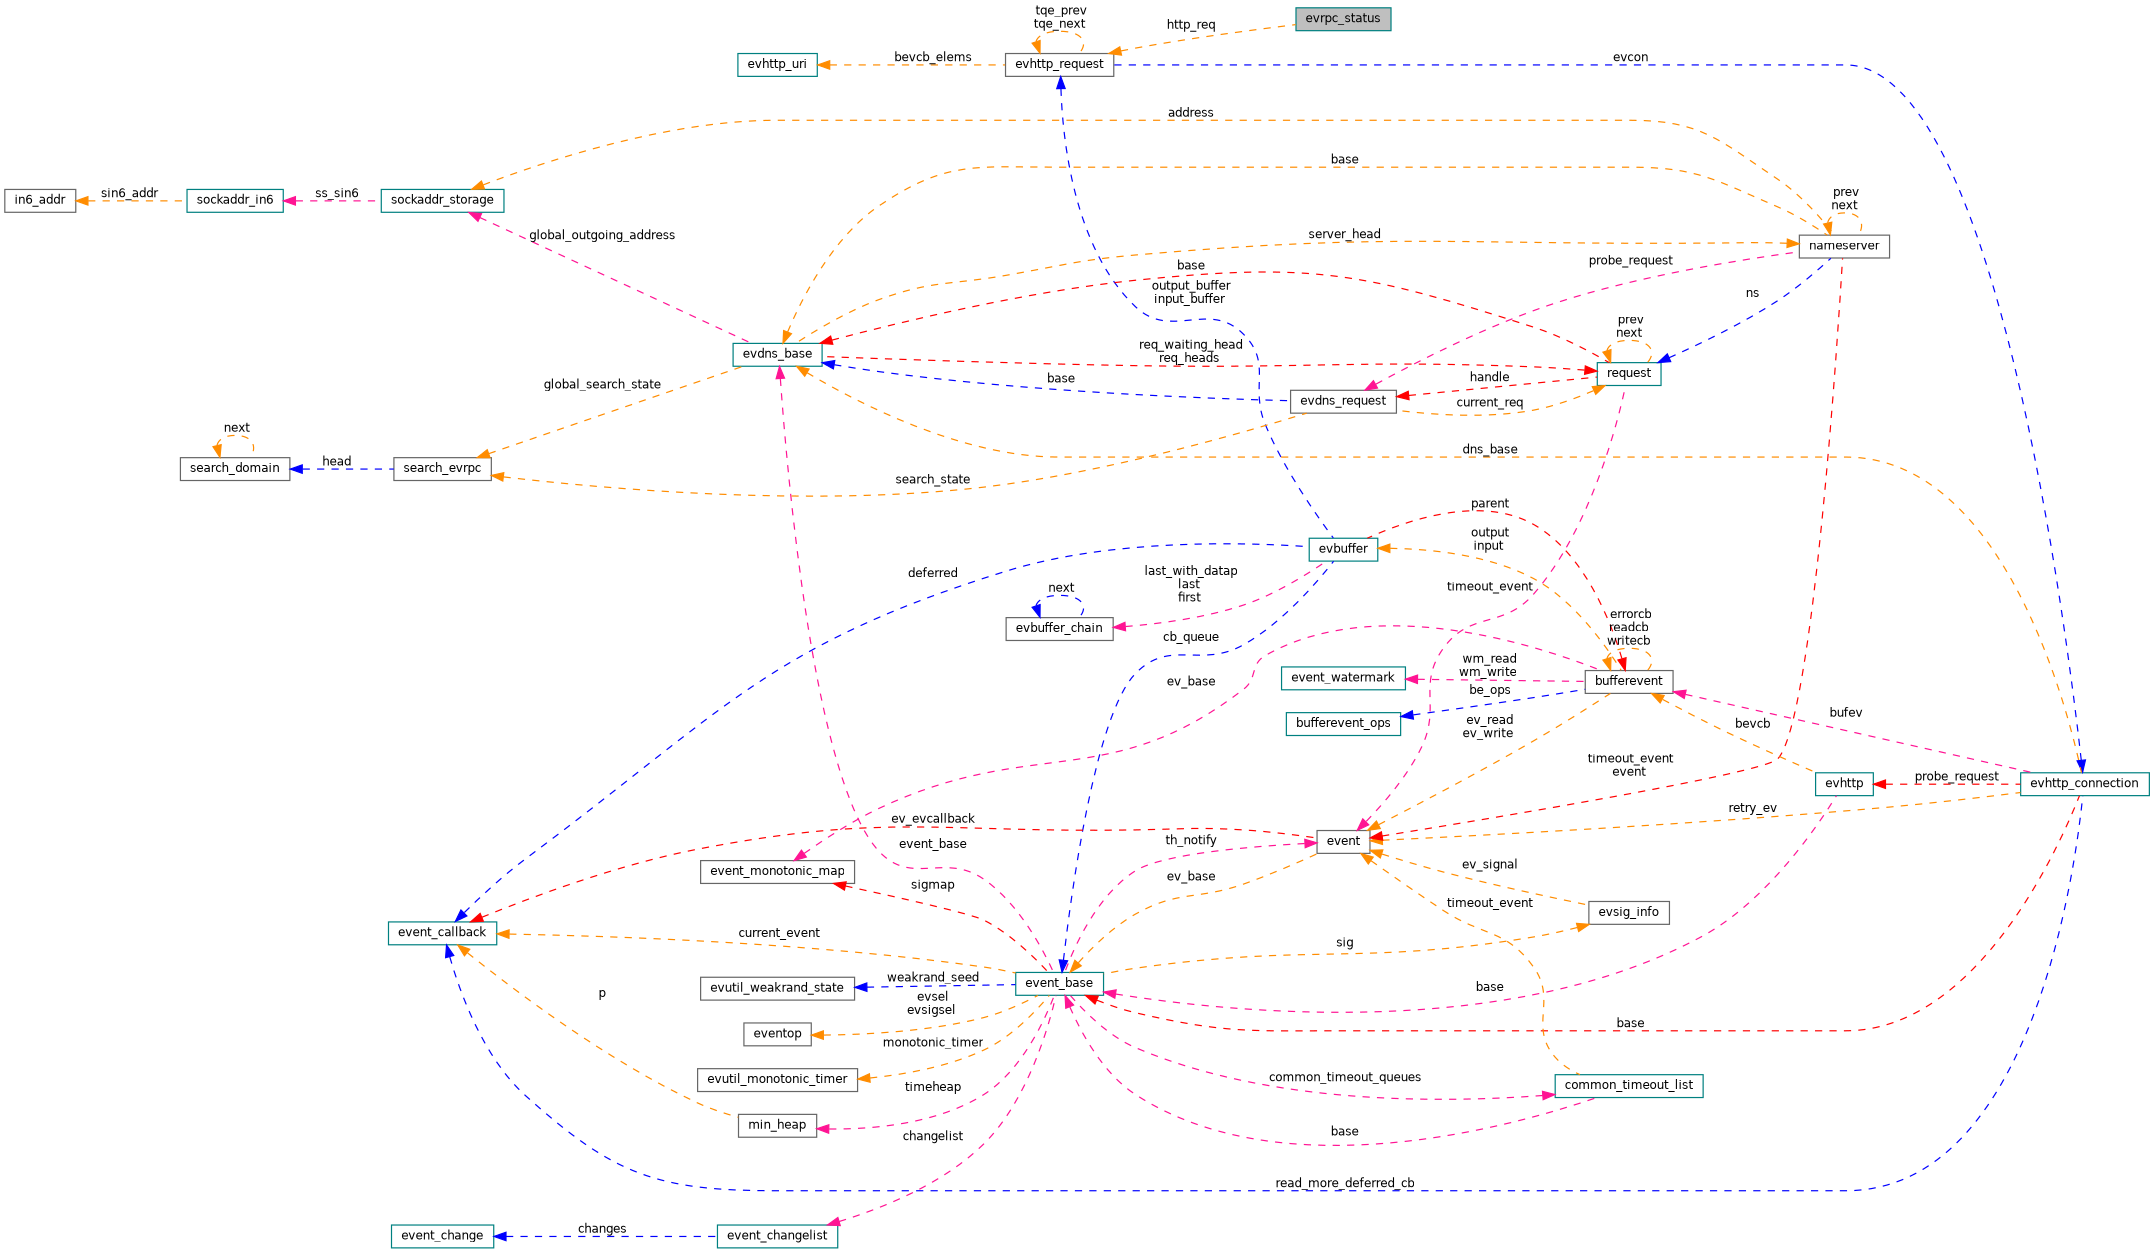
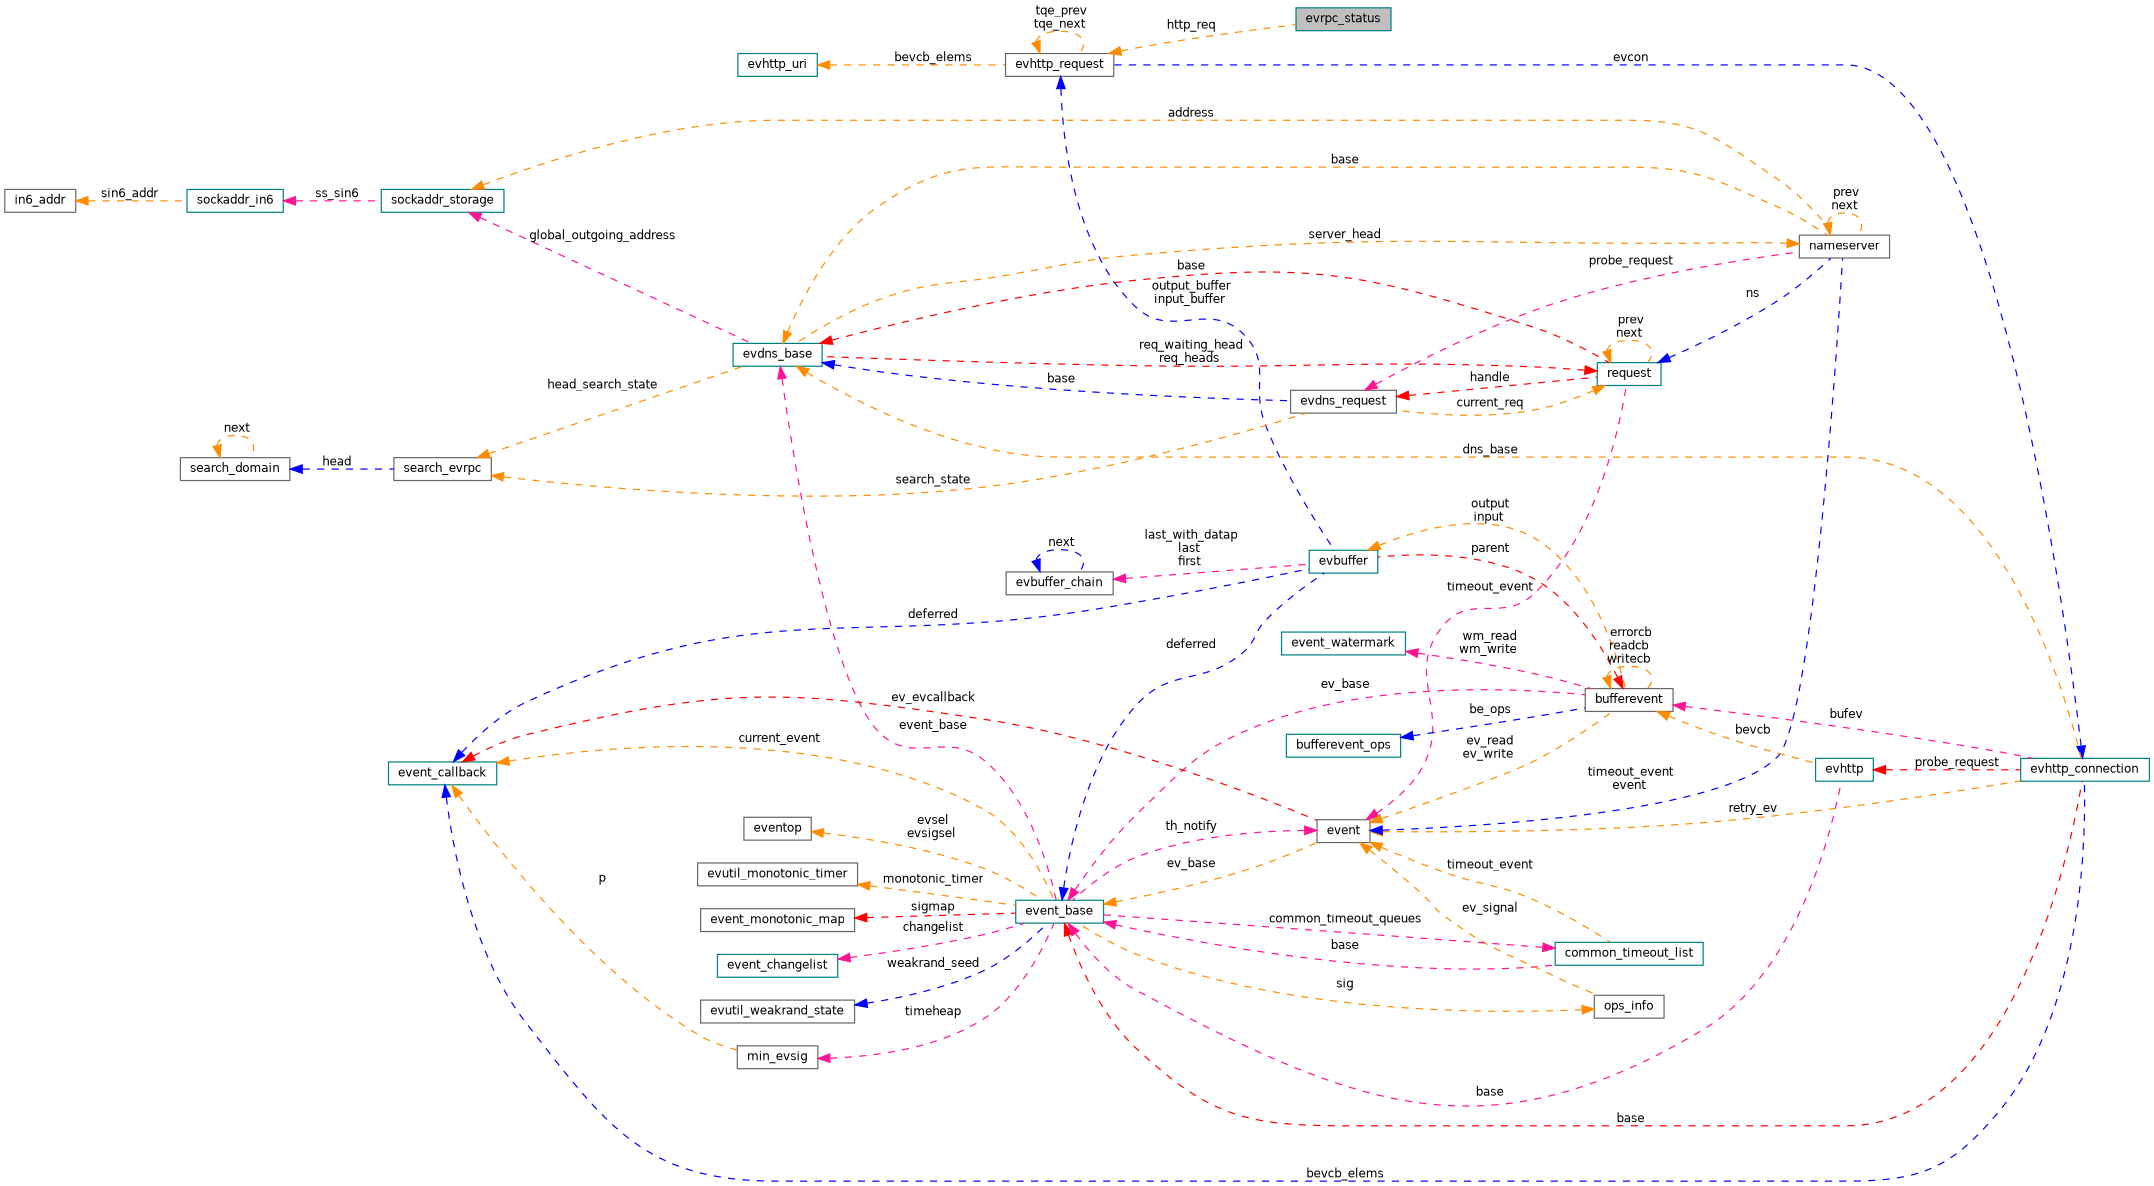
(601, 385) -> (601, 385)
(1190, 638) -> (1190, 645)
(1795, 710) -> (1794, 711)
(1207, 714) -> (1297, 713)
(1629, 913) -> (1629, 1007)
(778, 1126) -> (778, 1057)
(1344, 1184) -> (1344, 1175)
(443, 1236) -> none
